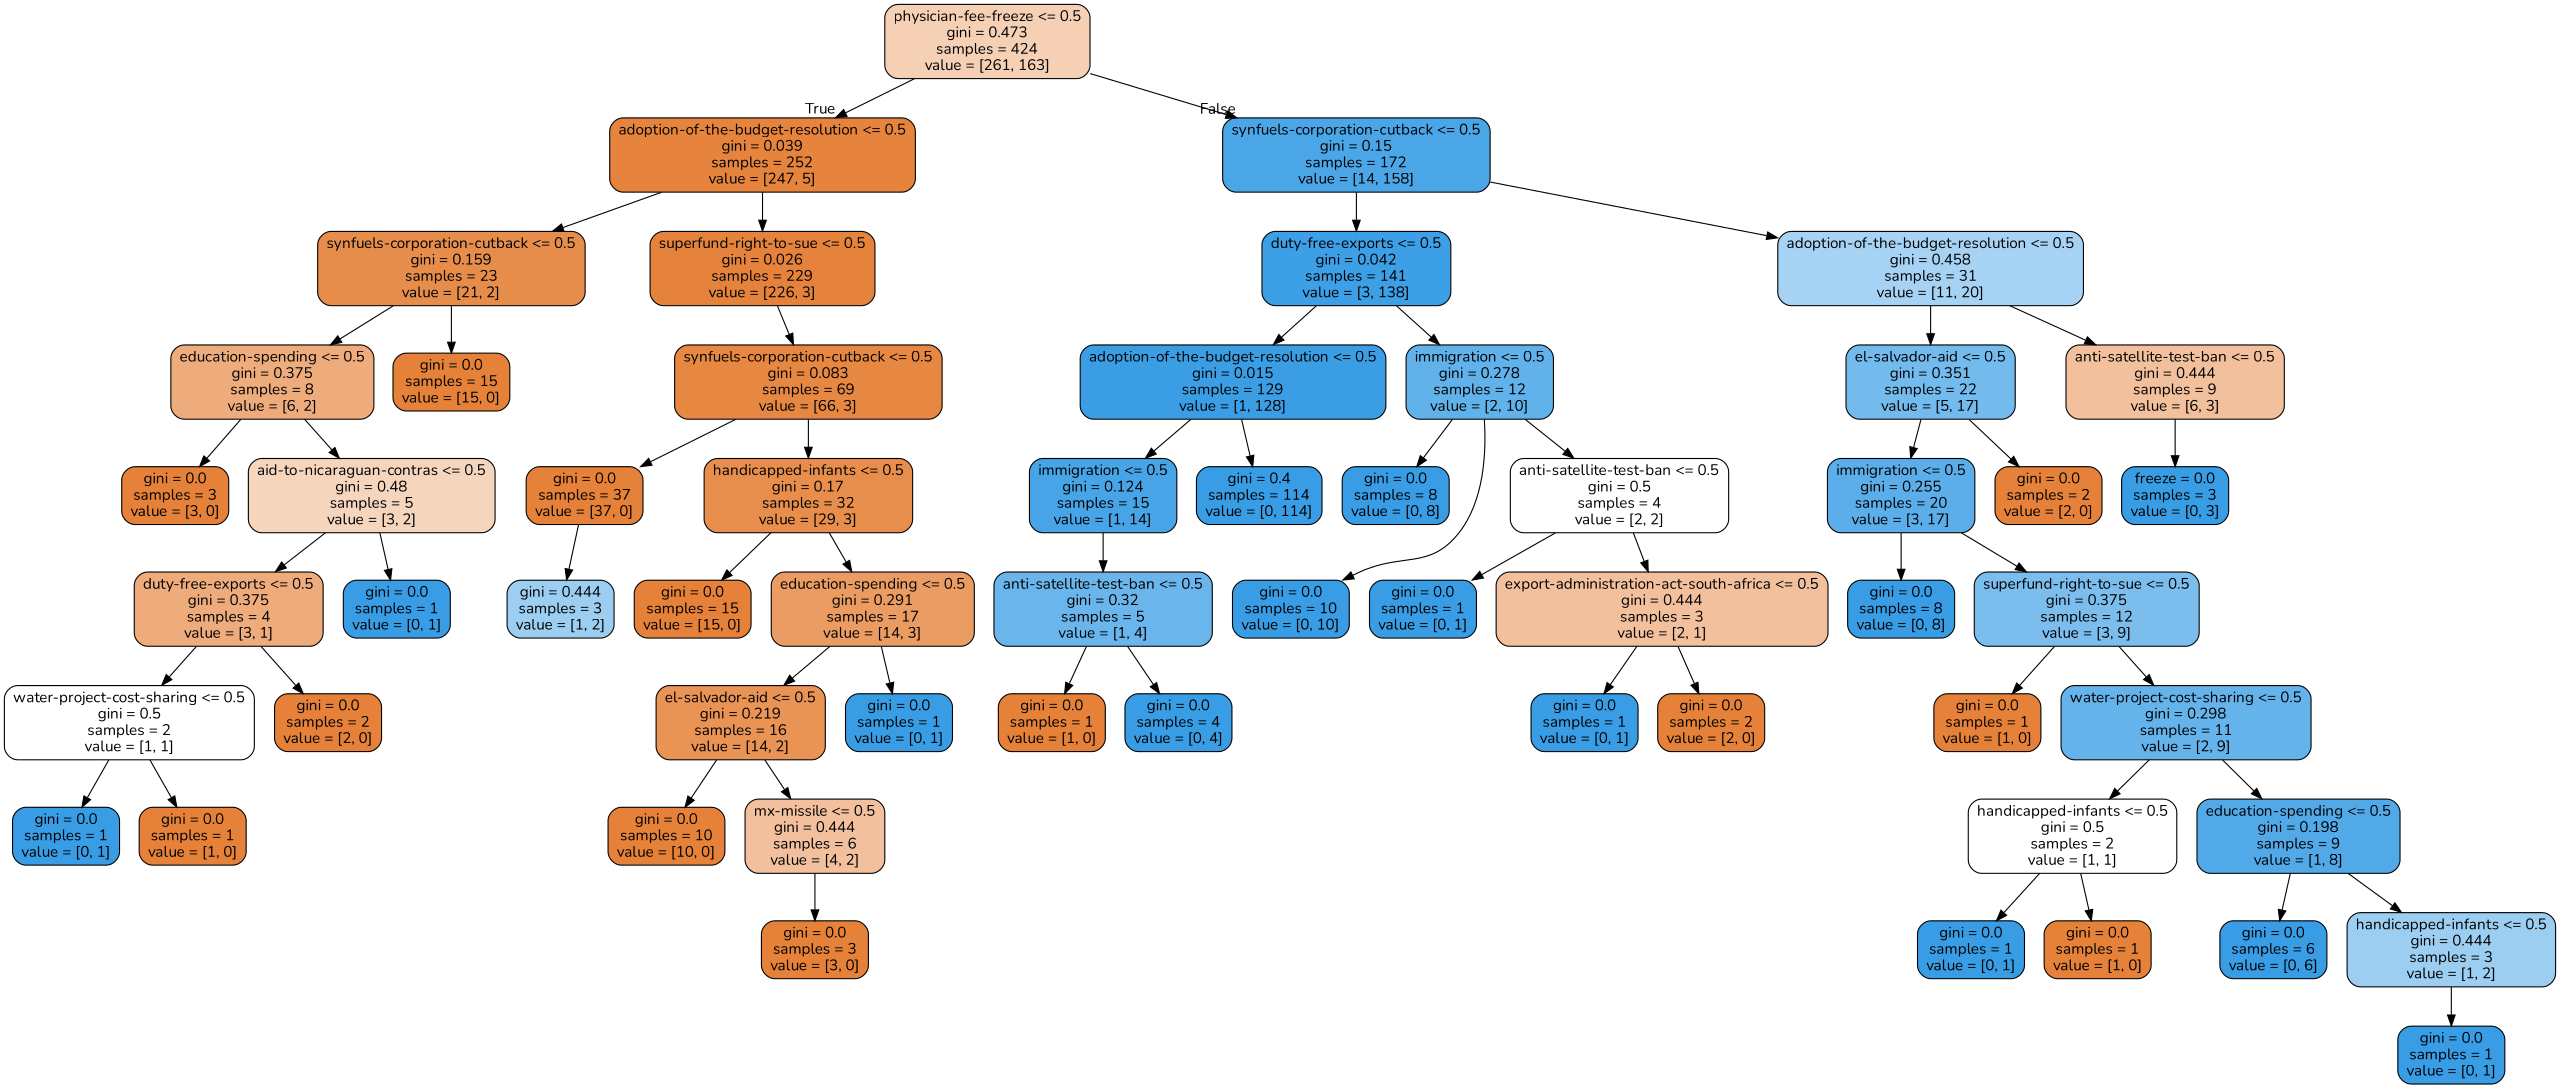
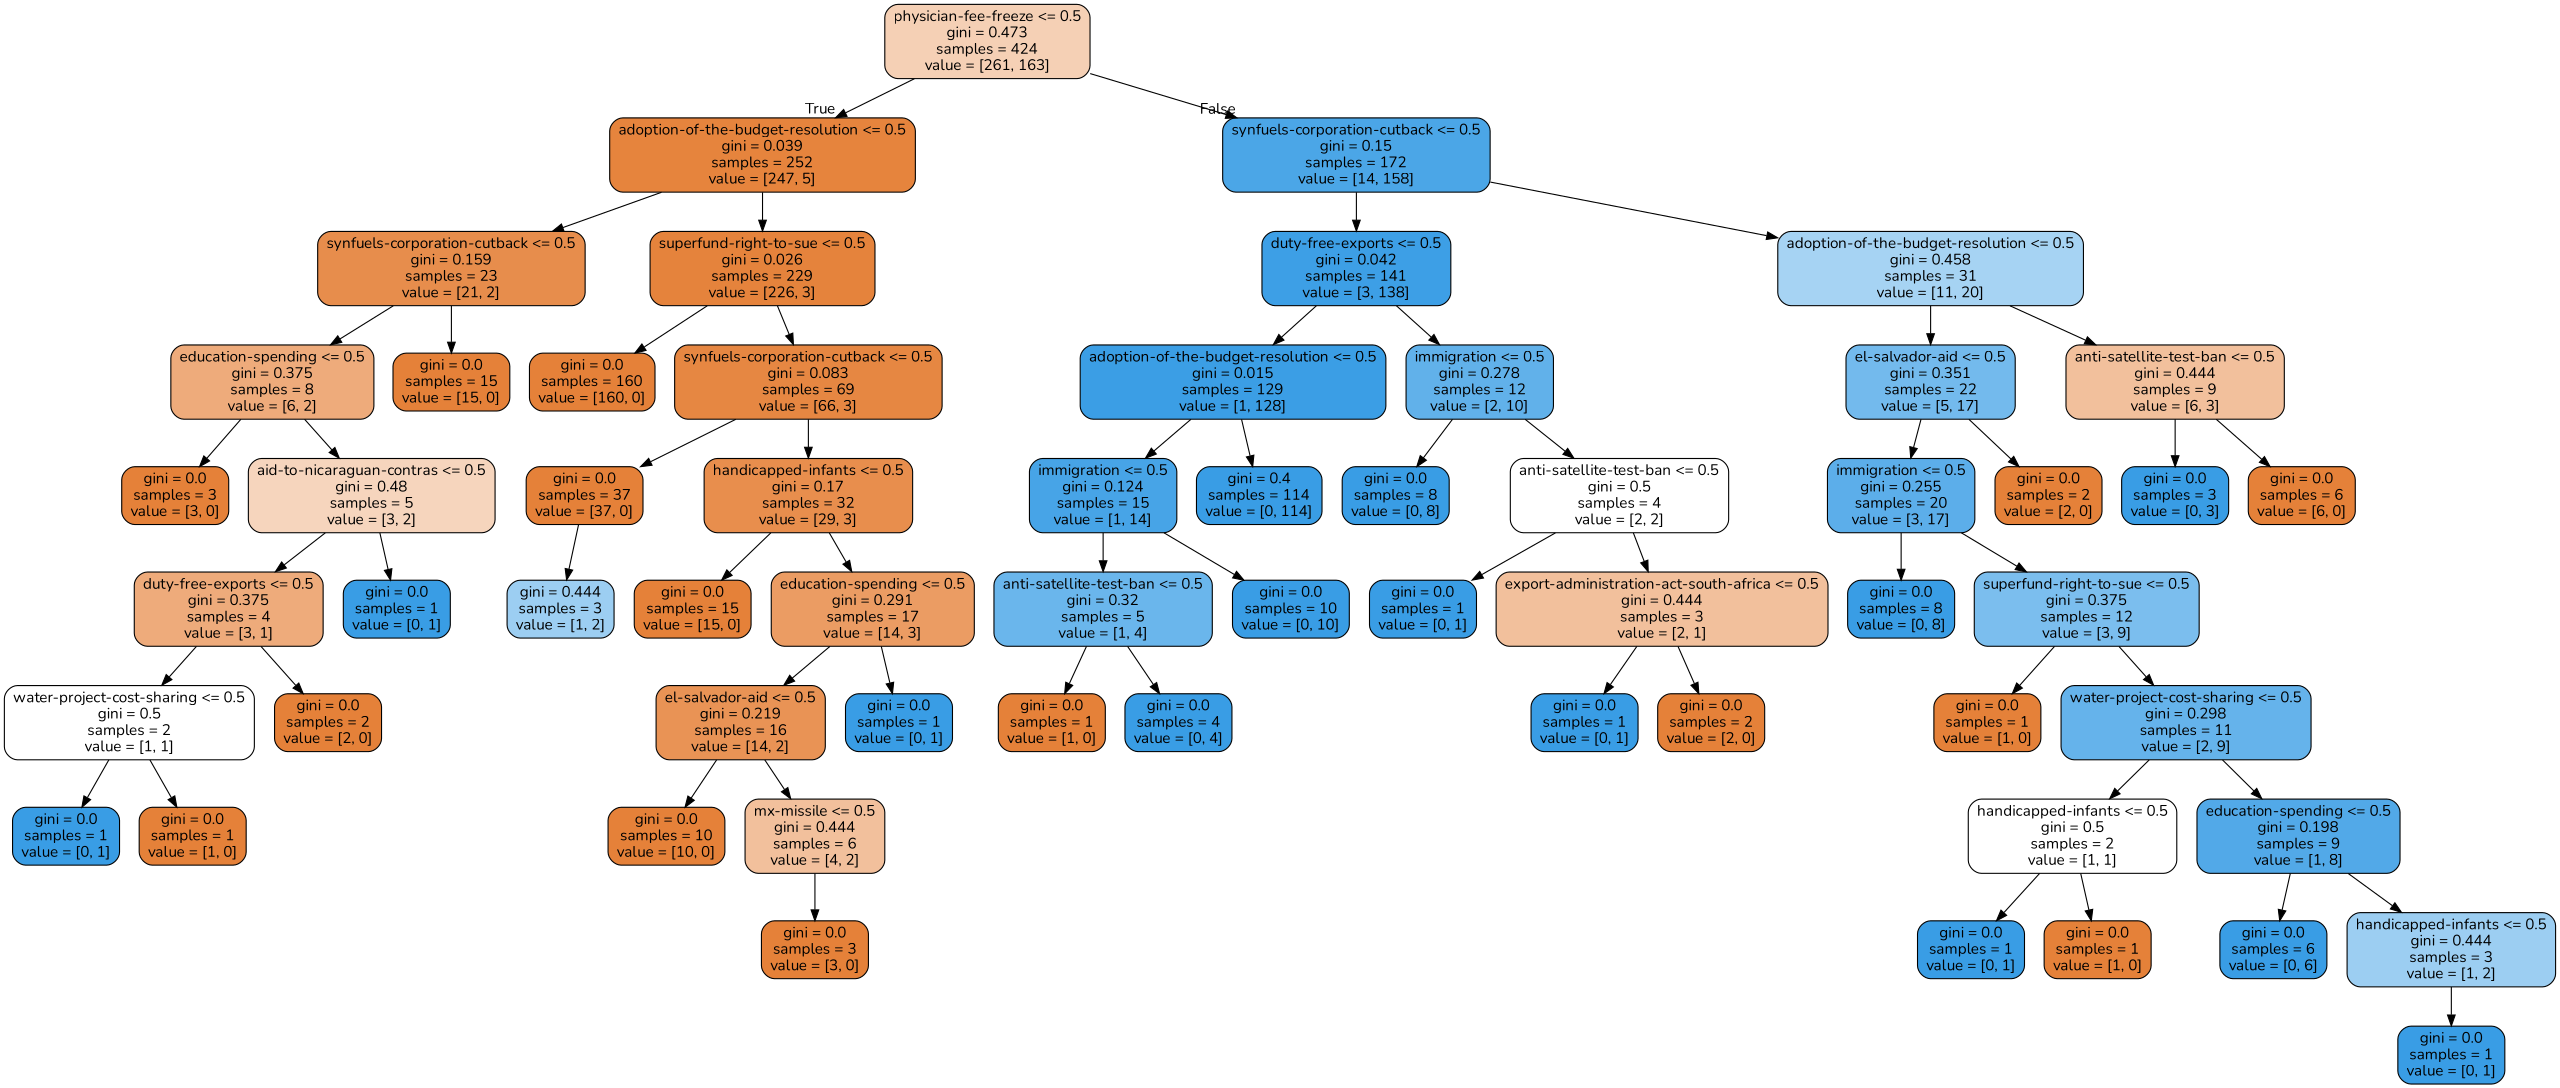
none -> (592, 382)
(2175, 496) -> (2175, 496)
none -> (2302, 496)
(1459, 532) -> (1199, 554)
